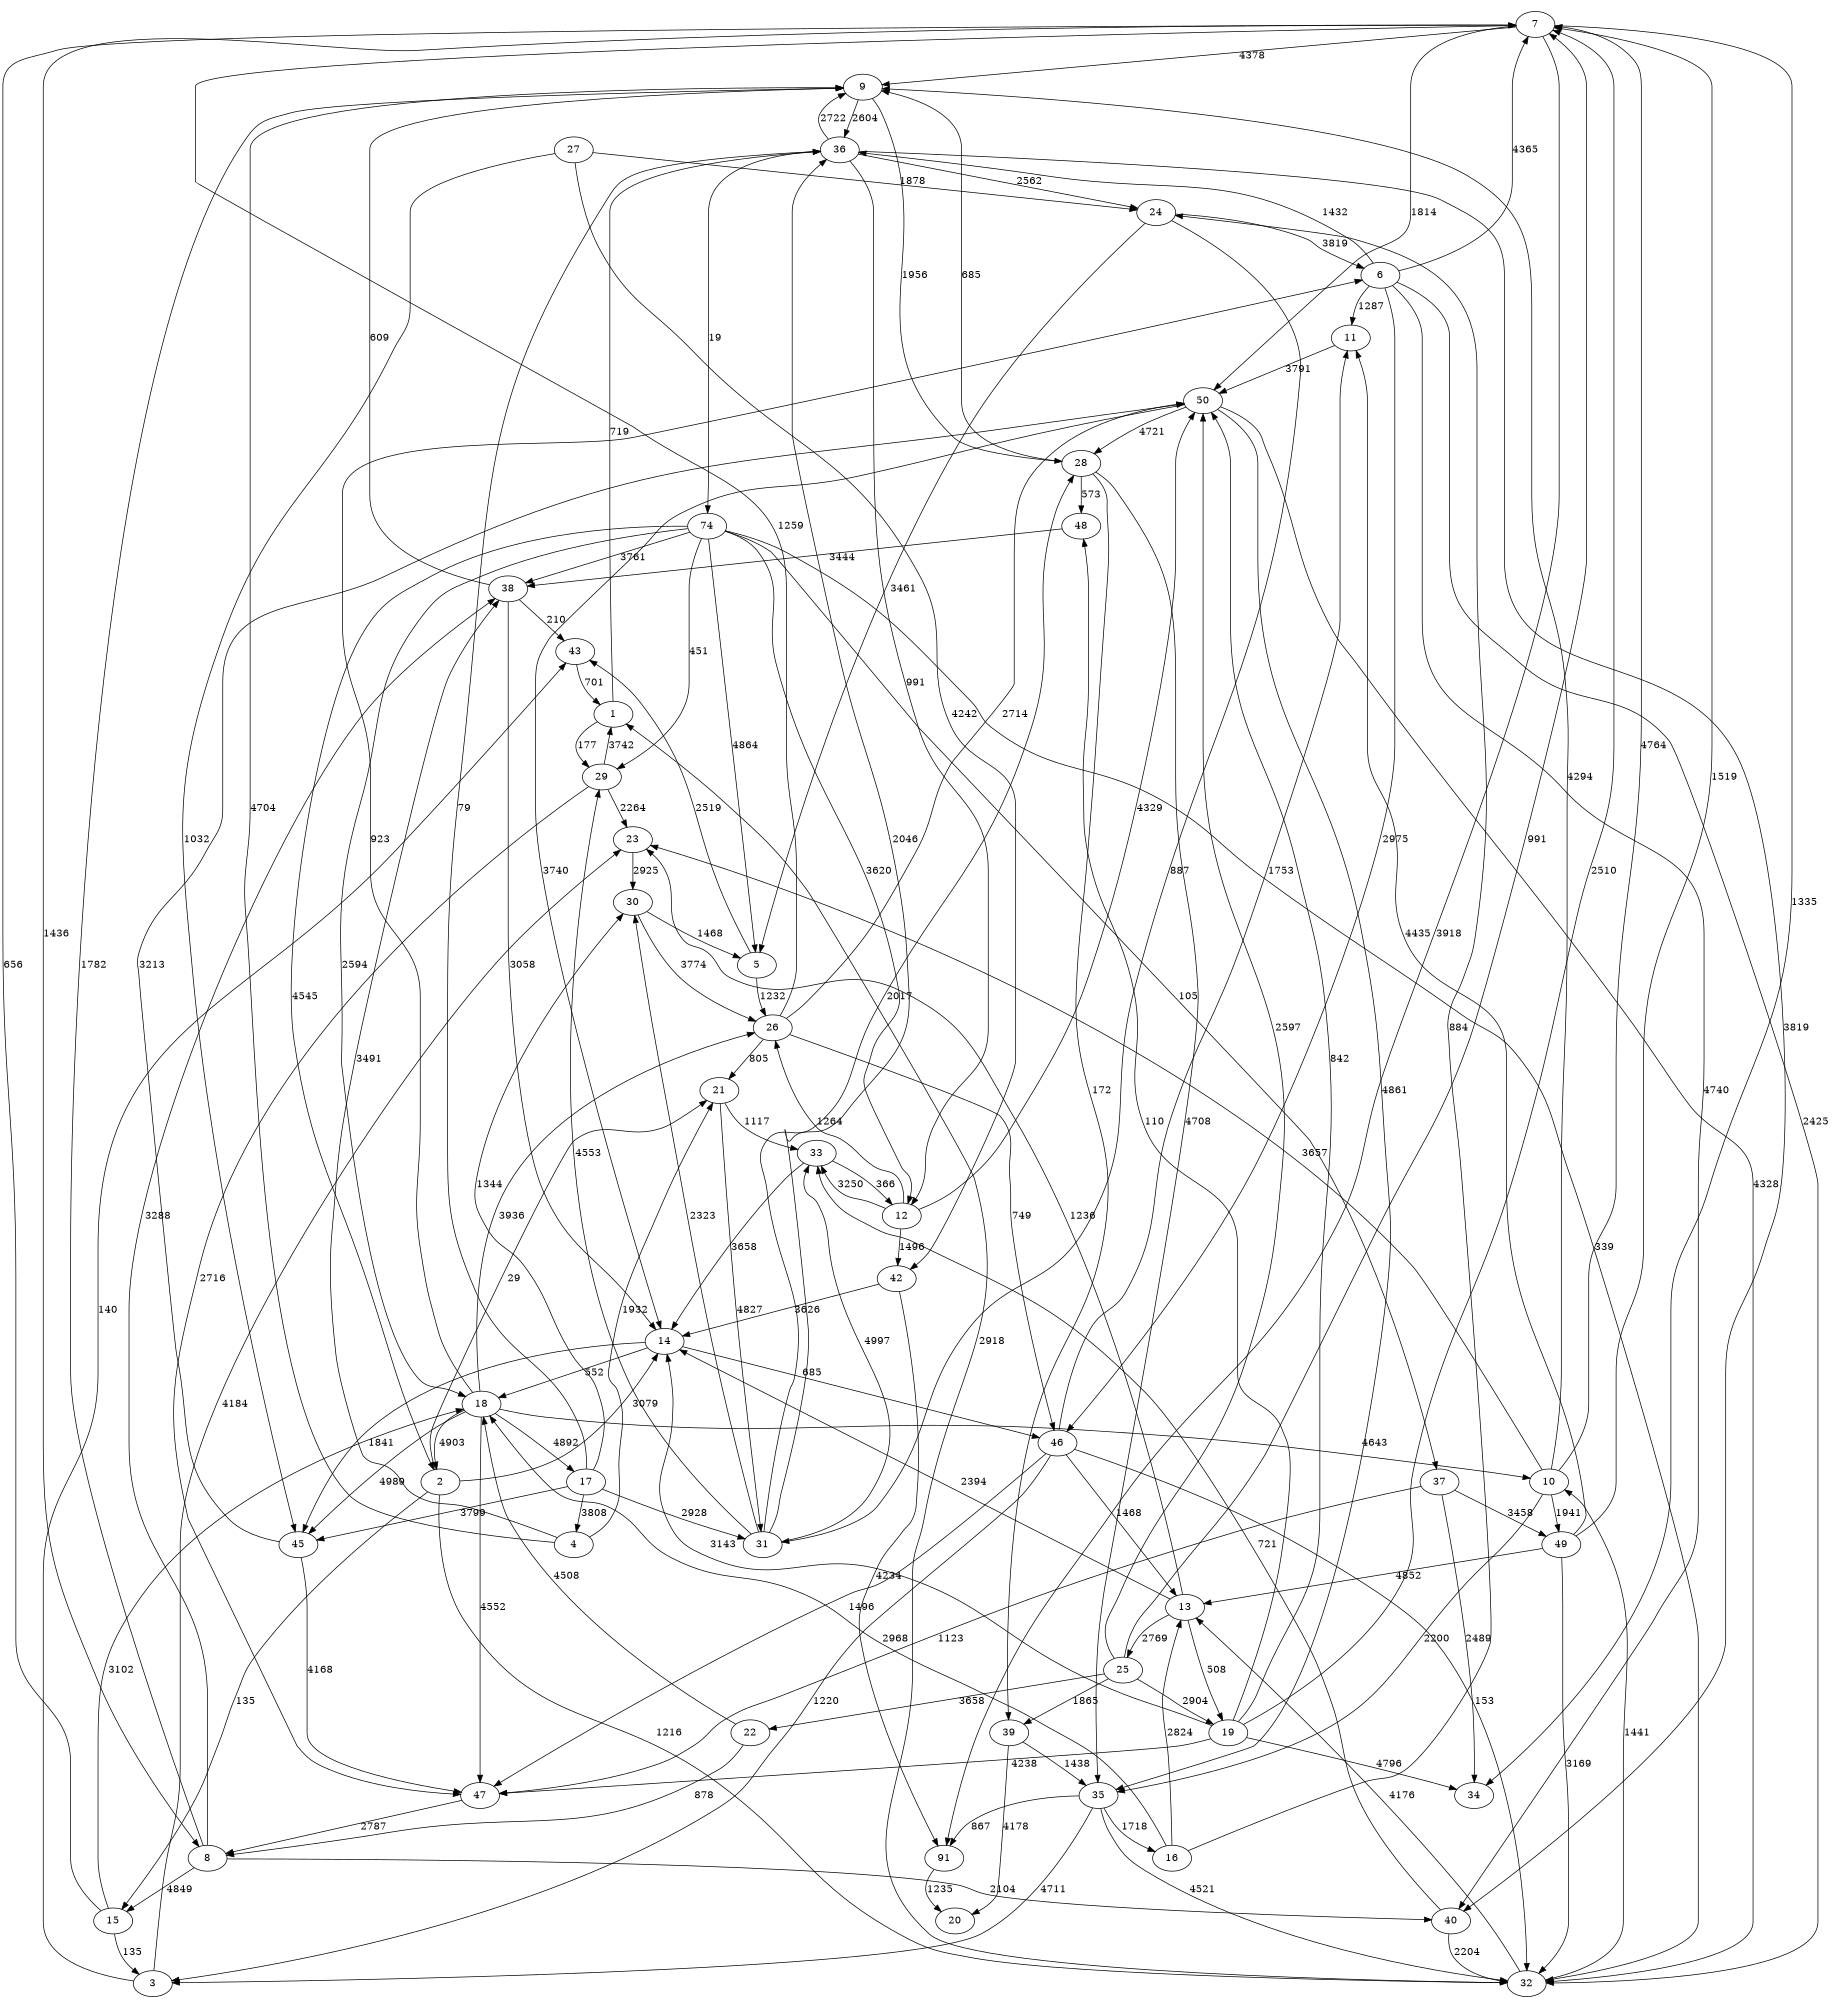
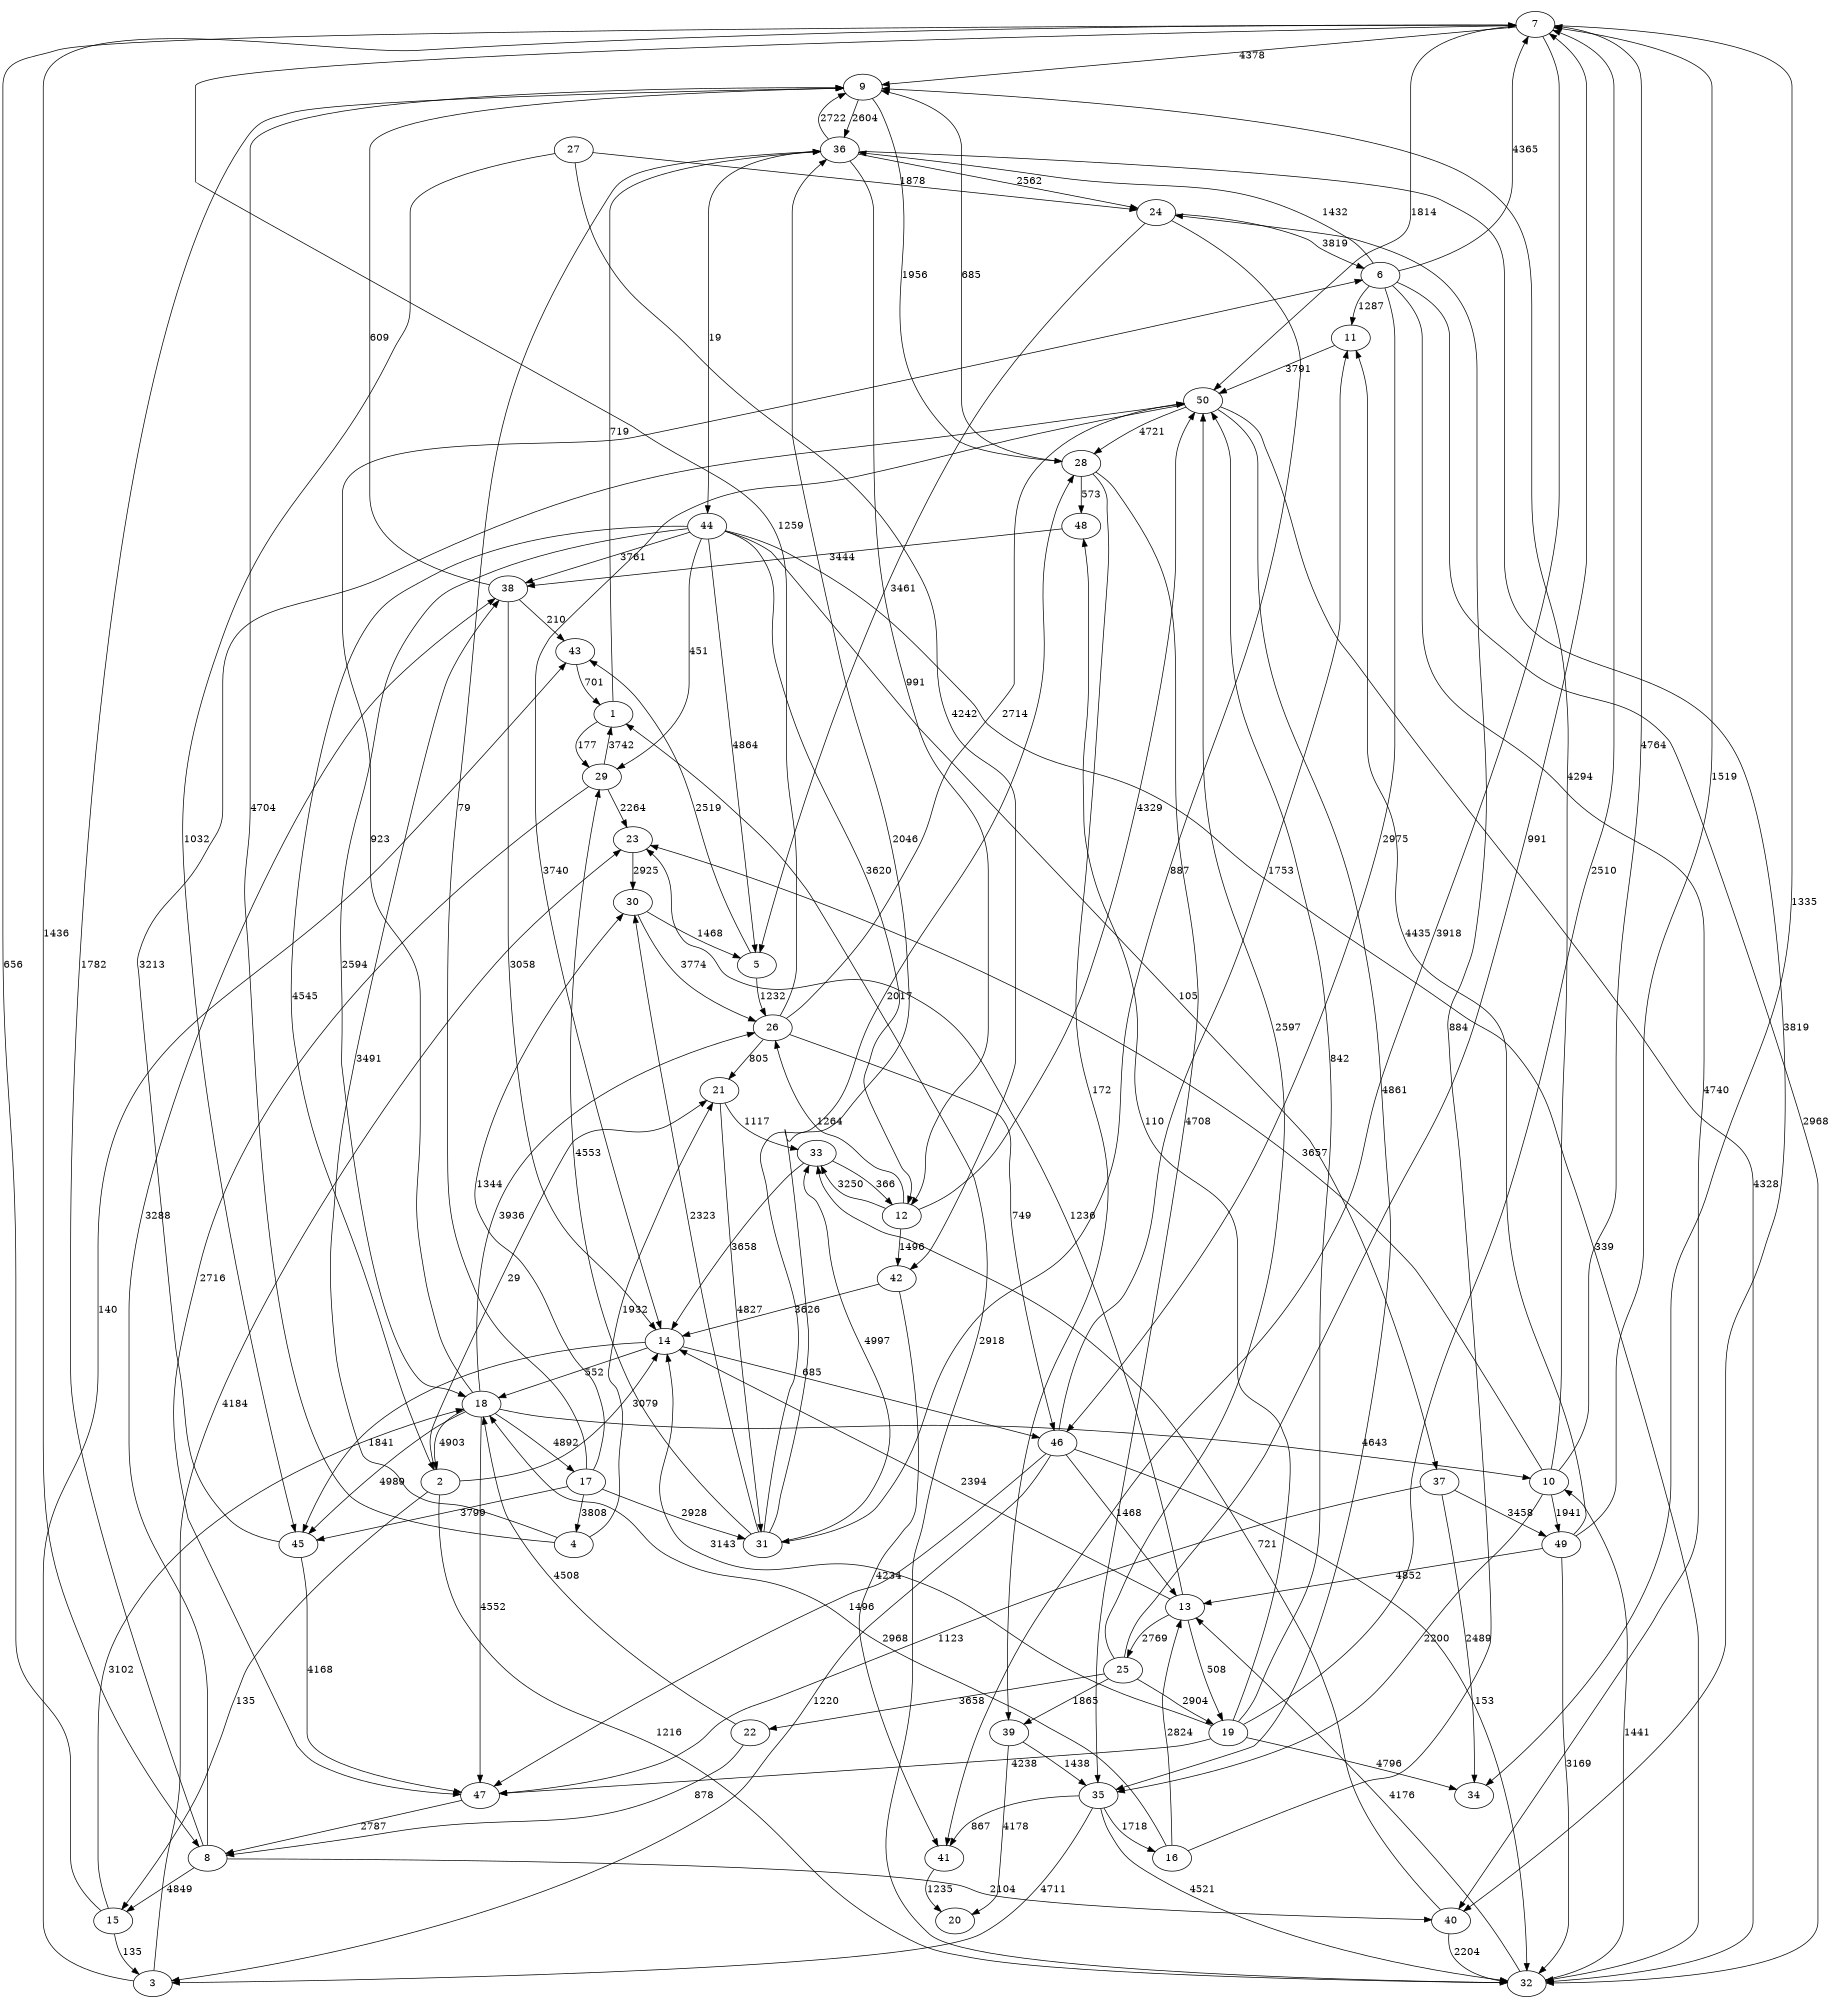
(707, 526) -> (707, 526)
(1816, 1122) -> (1816, 1122)
(944, 1858) -> (944, 1858)
